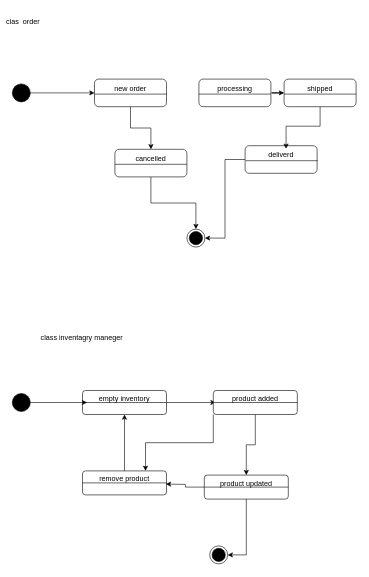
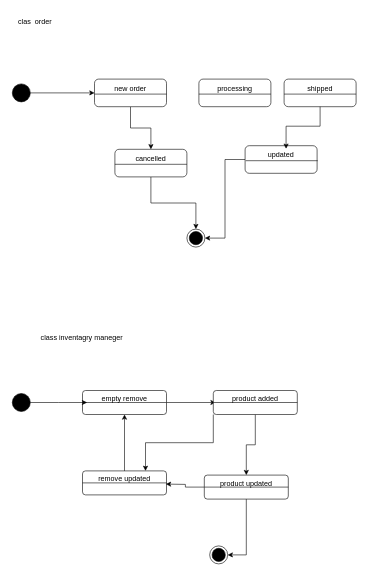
(23, 21) -> (35, 21)
(280, 93) -> none
(281, 159) -> (281, 159)
(125, 399) -> (125, 399)
(125, 479) -> (125, 479)
